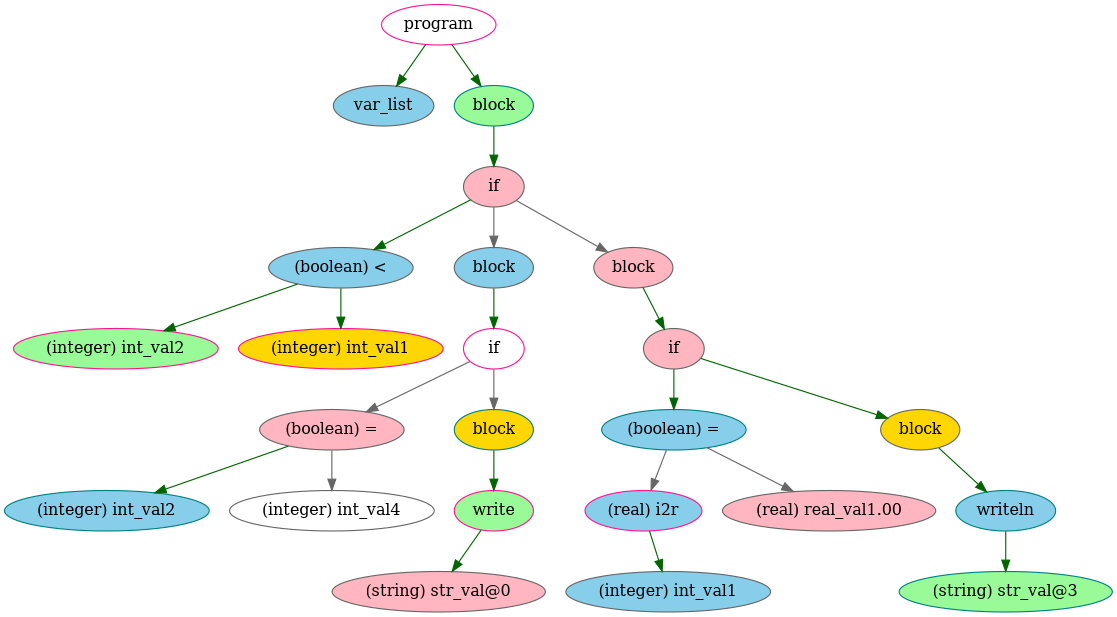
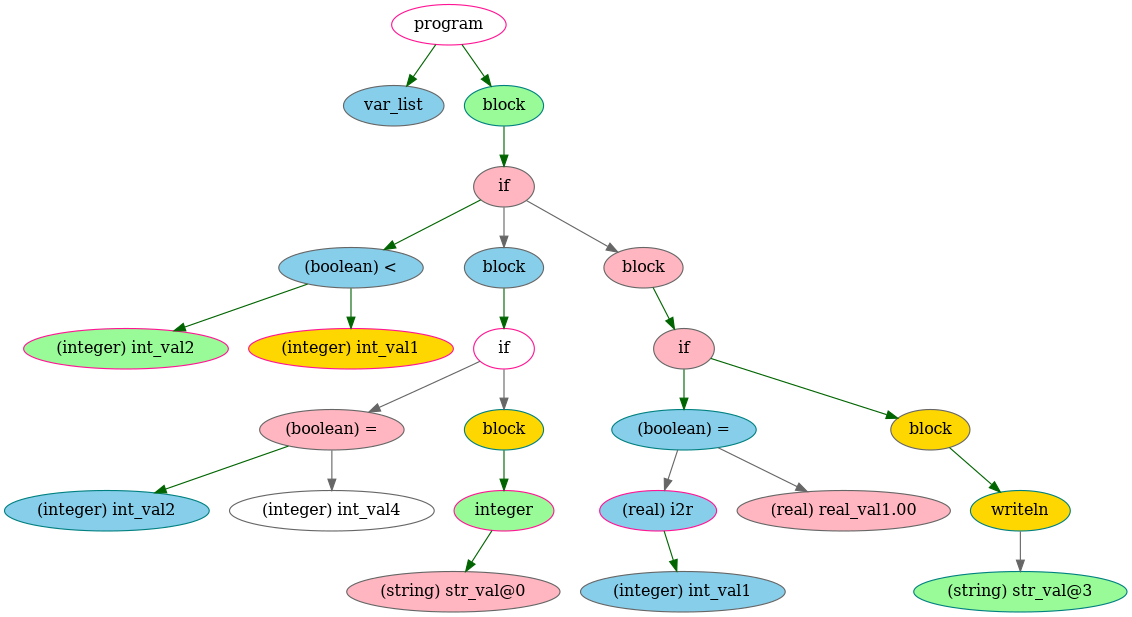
(494, 511) -> (504, 511)
(1006, 511) -> (1020, 511)
(1006, 546) -> (1020, 546)
